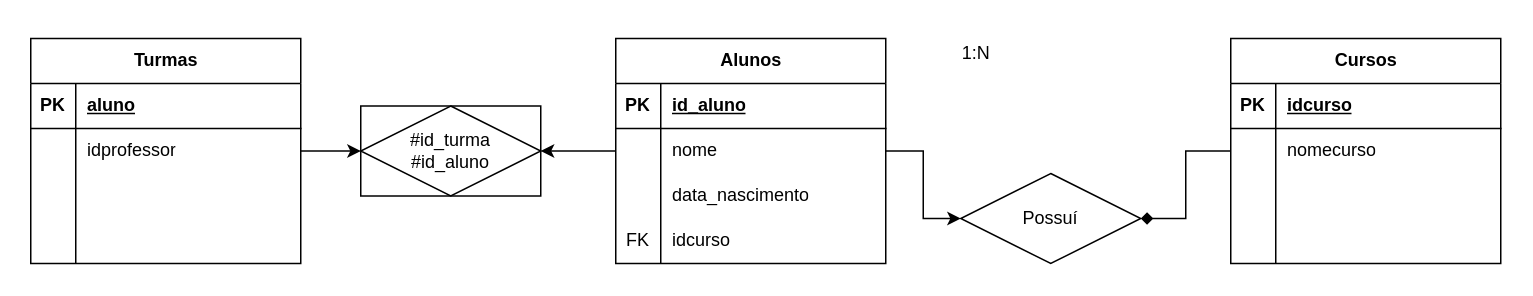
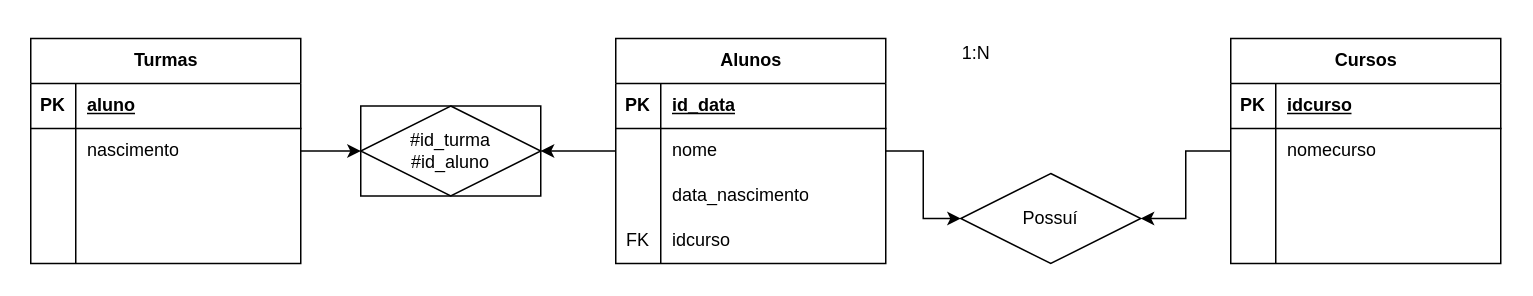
(708, 106) -> (706, 106)
(141, 151) -> (136, 151)
(1153, 218) -> (1152, 218)
